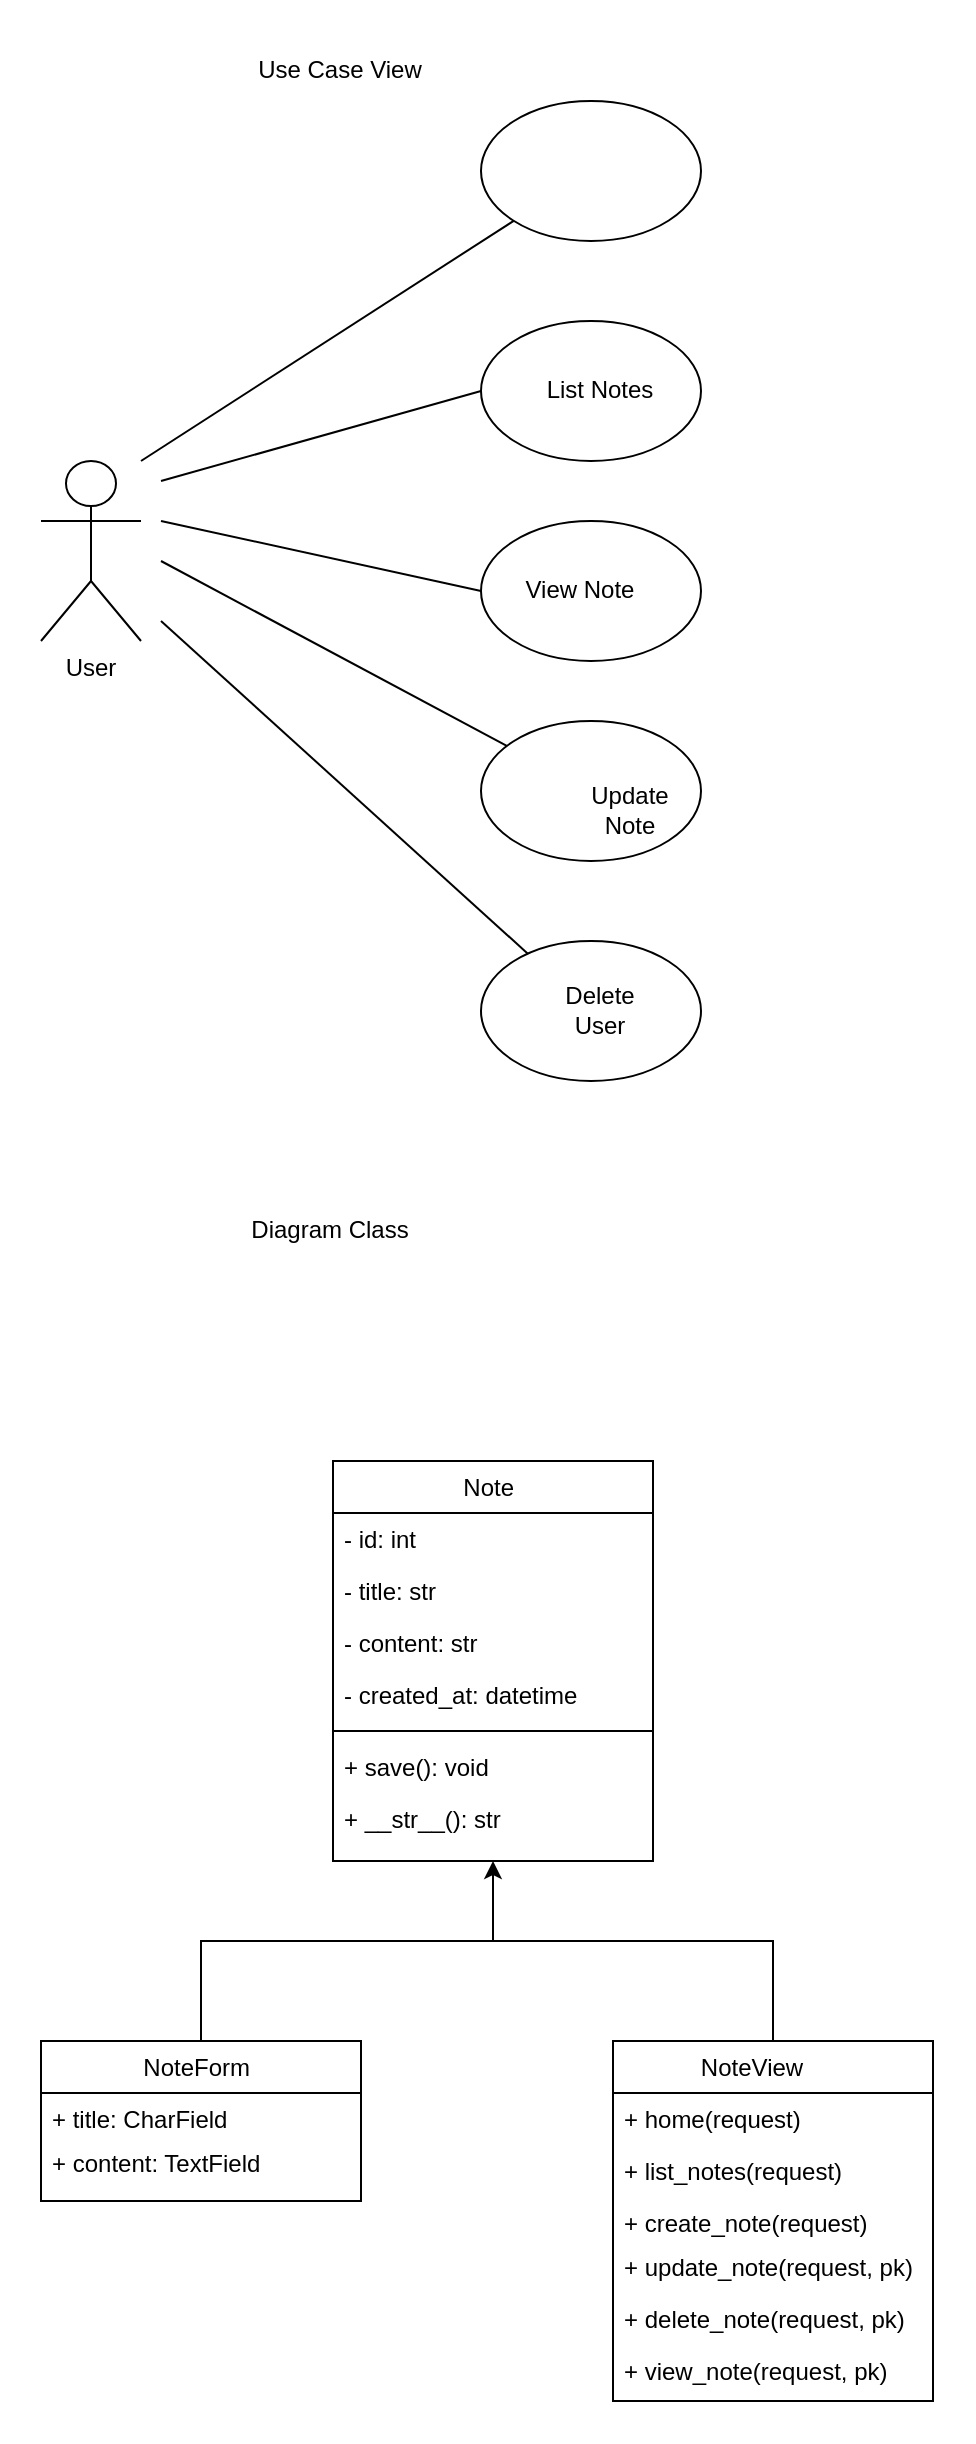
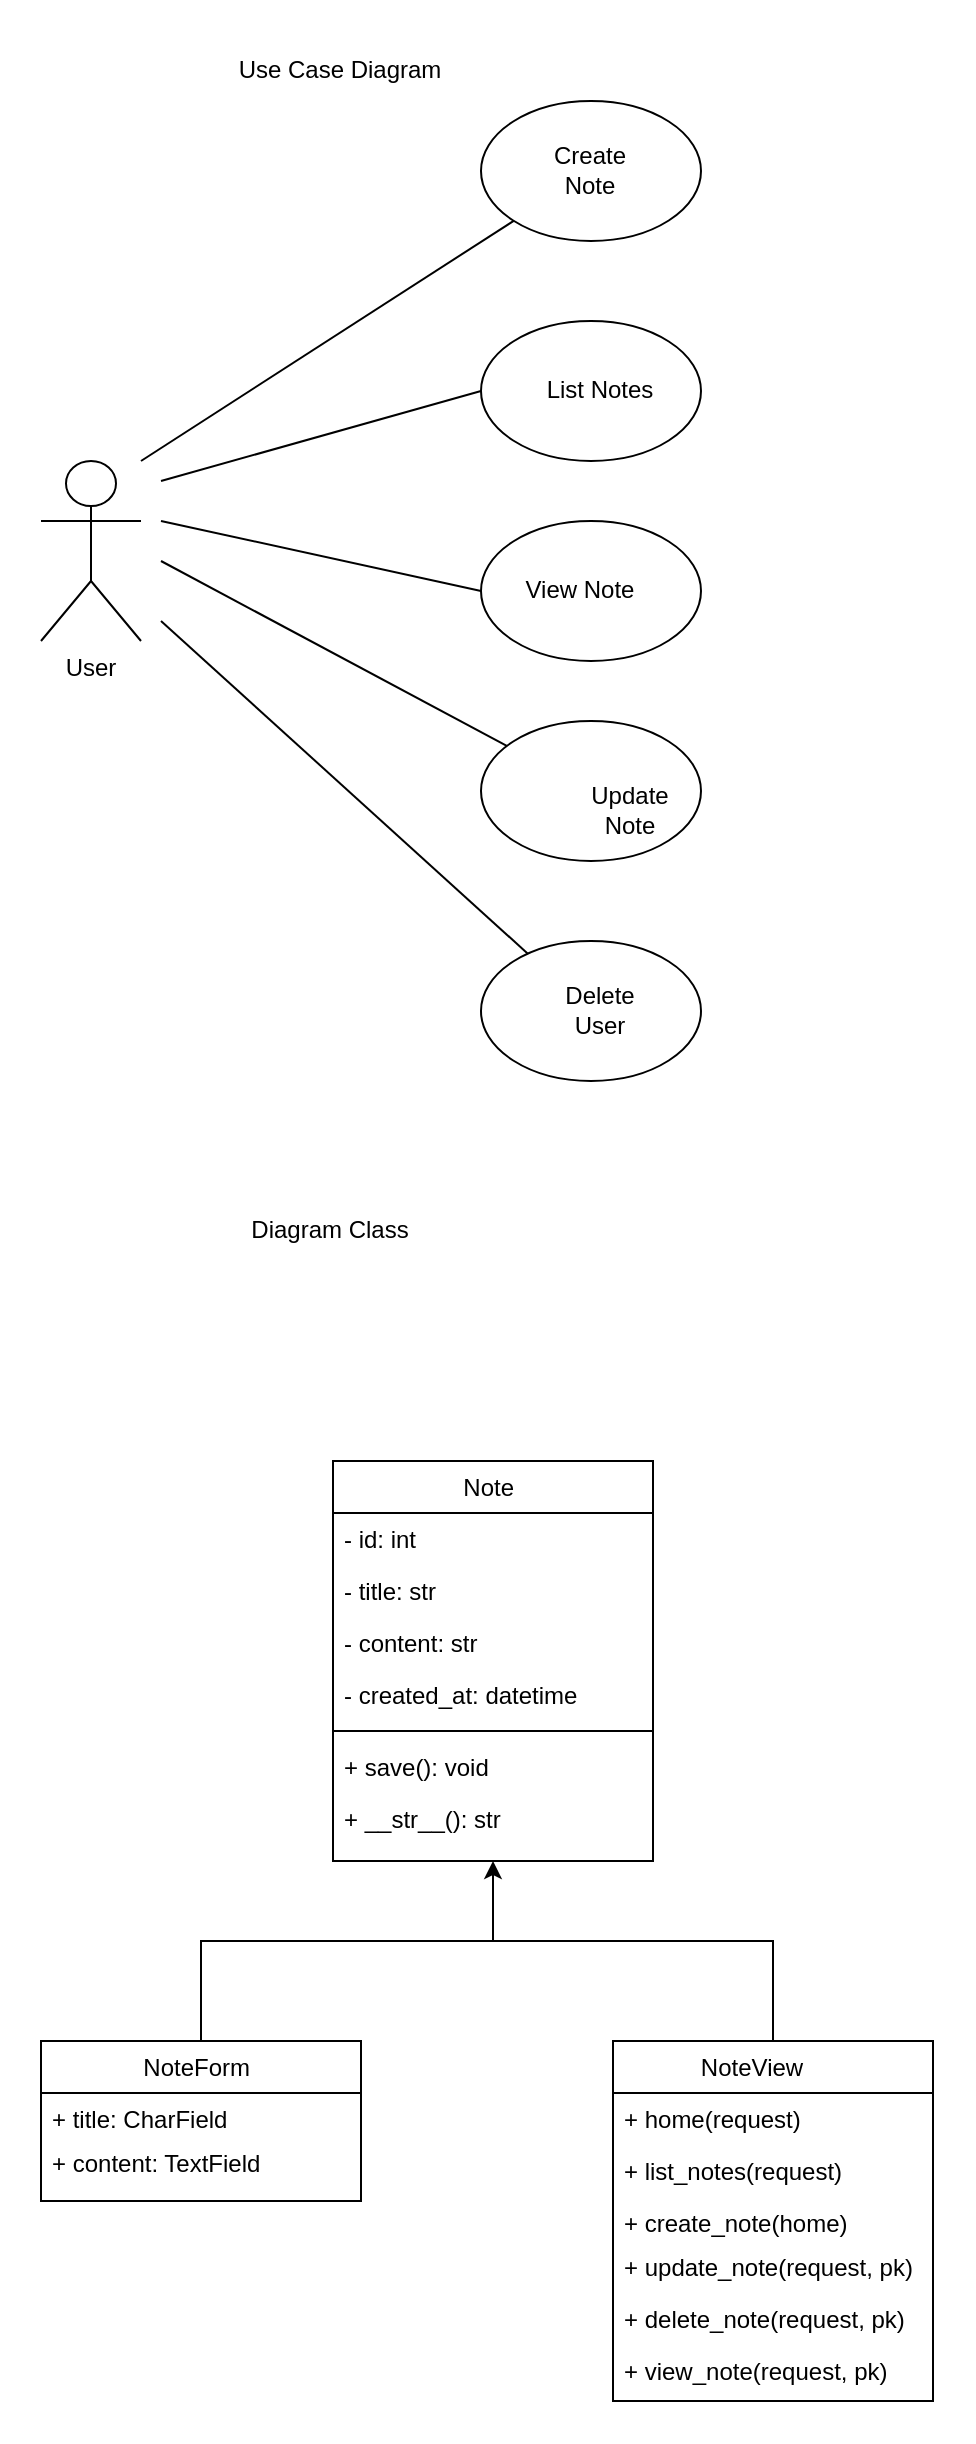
(341, 71) -> (341, 71)
none -> (591, 171)
(769, 2224) -> (749, 2224)
